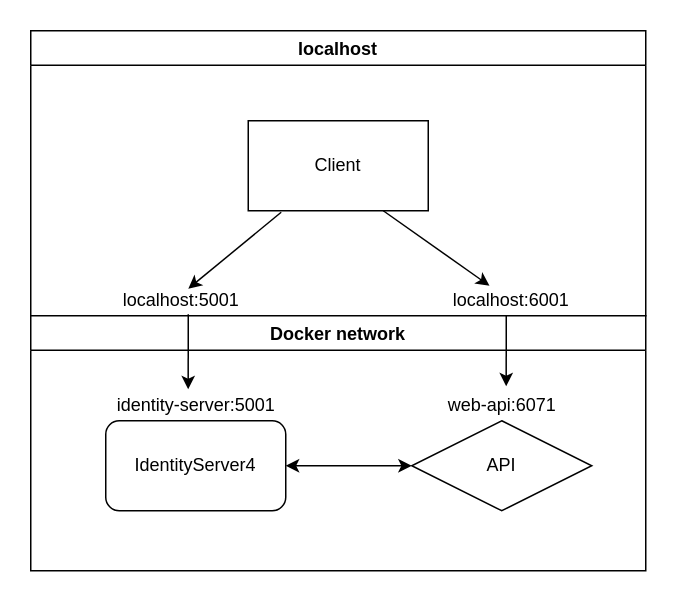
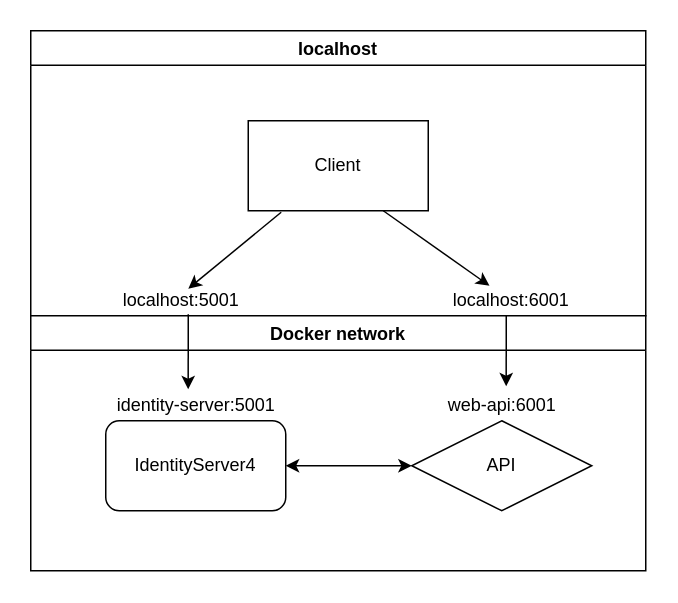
(503, 406) -> (503, 406)
